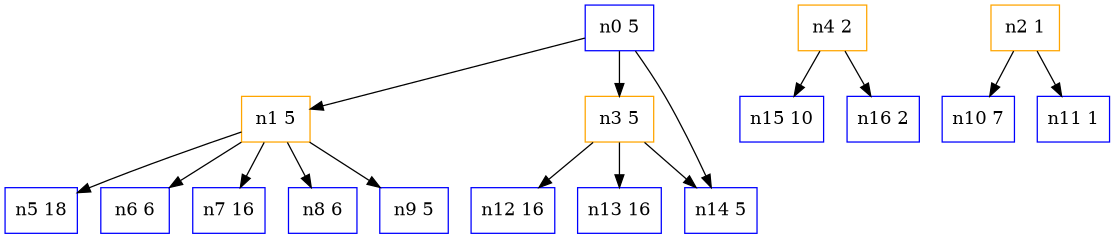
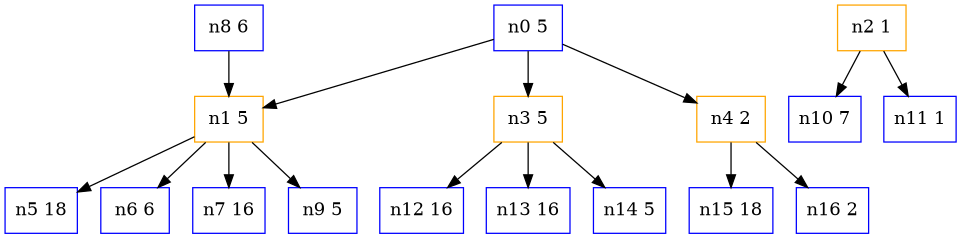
(674, 112) -> (624, 71)
(782, 119) -> (731, 210)
(296, 159) -> (229, 67)
